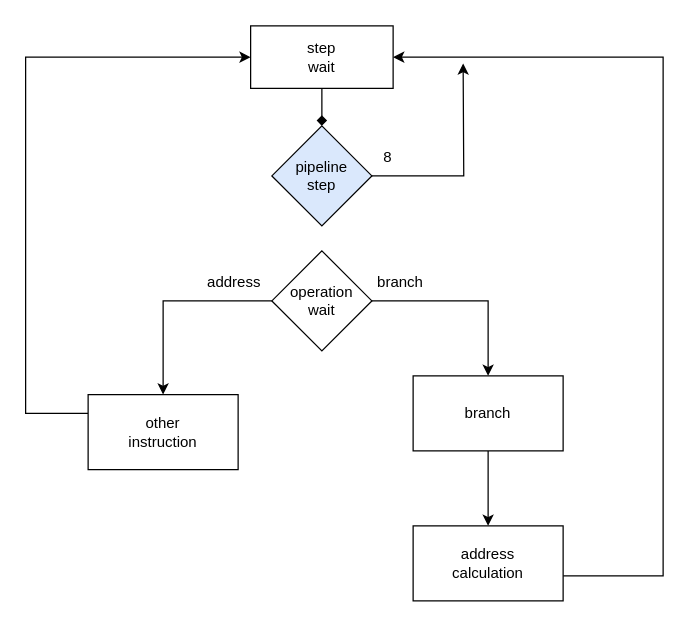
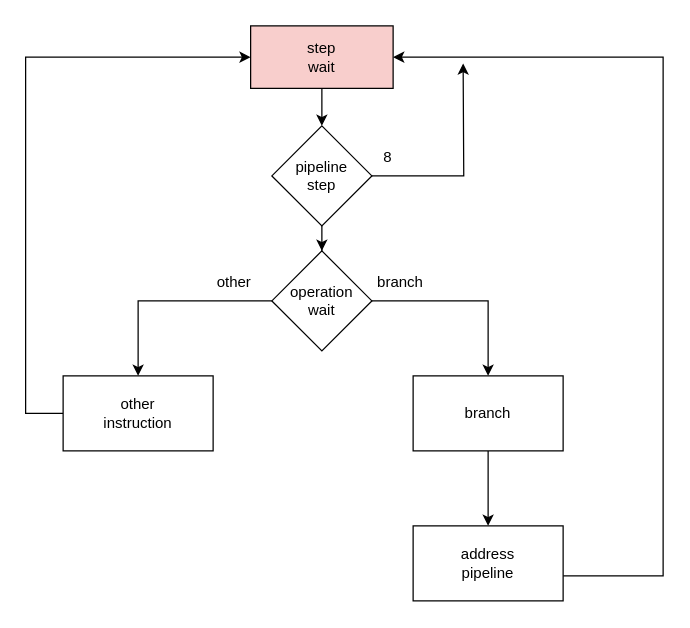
(322, 57) -> (322, 57)
(322, 115) -> (322, 116)
(322, 176) -> (322, 176)
none -> (322, 243)
(234, 282) -> (234, 282)
(163, 432) -> (138, 413)
(488, 563) -> (488, 563)
